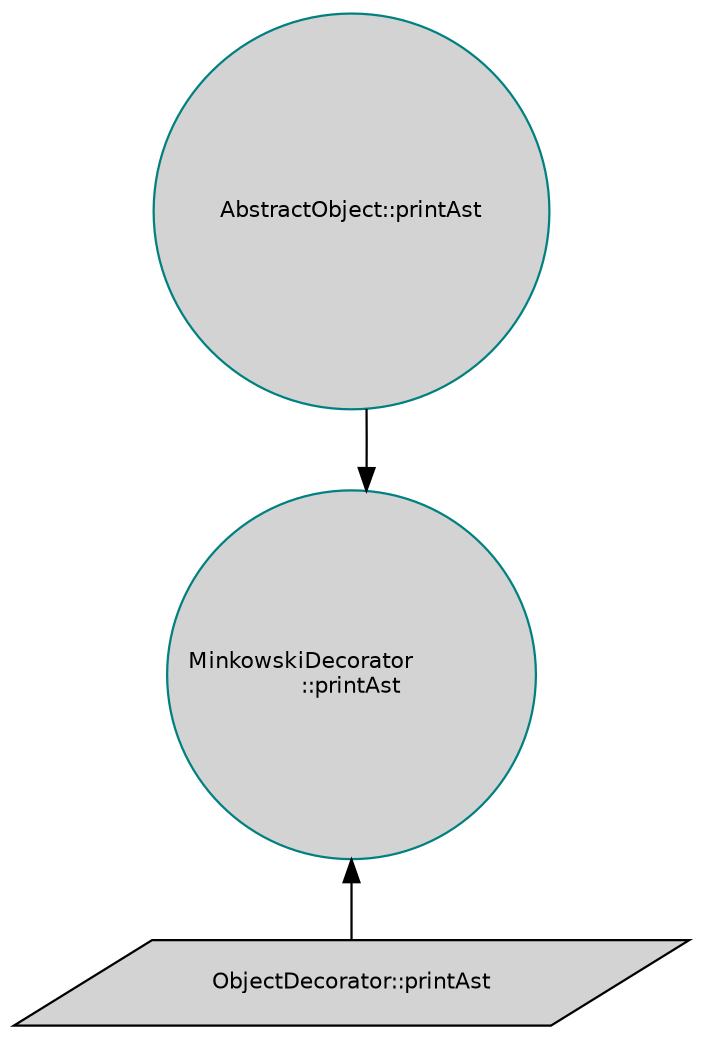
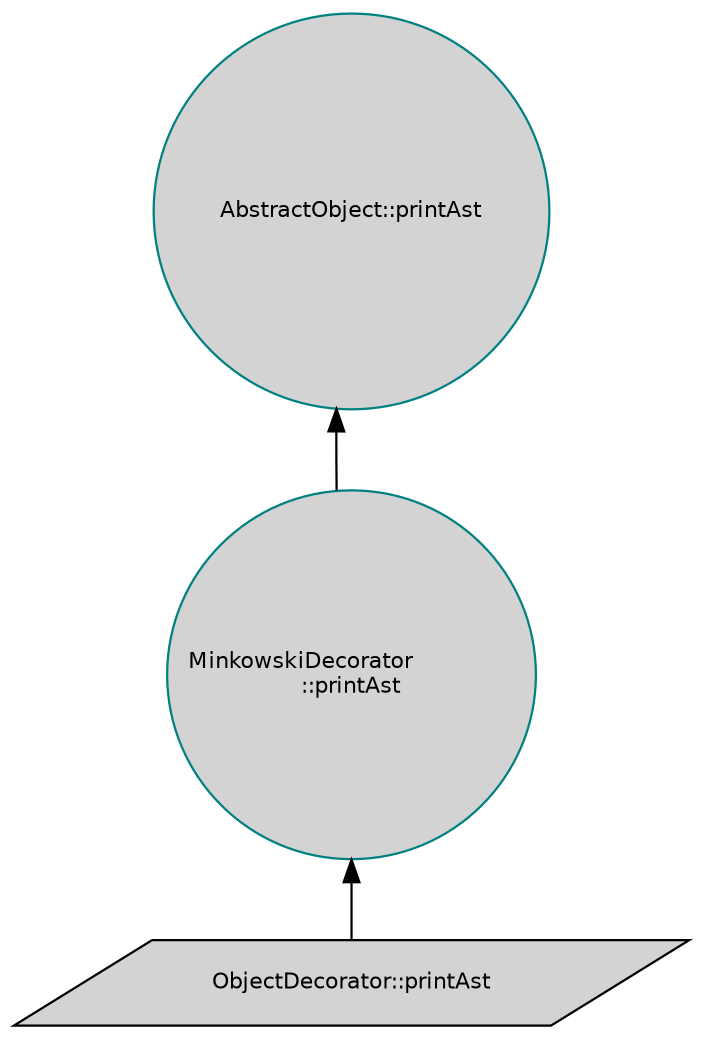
(367, 438) -> (336, 461)
